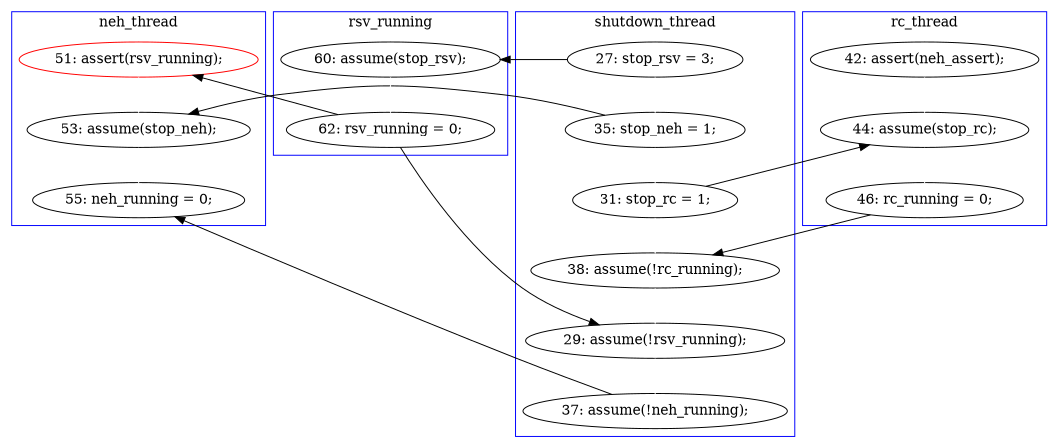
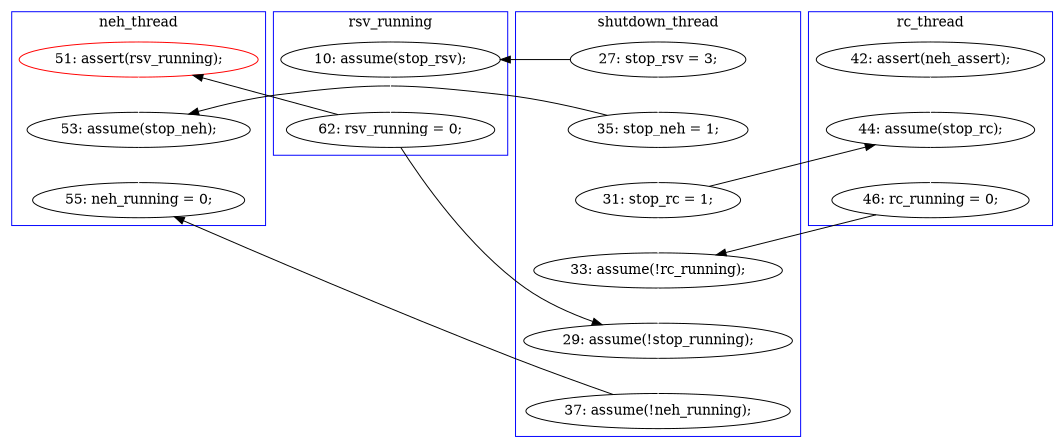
(391, 60) -> (391, 60)
(655, 270) -> (658, 270)
(655, 341) -> (658, 341)
